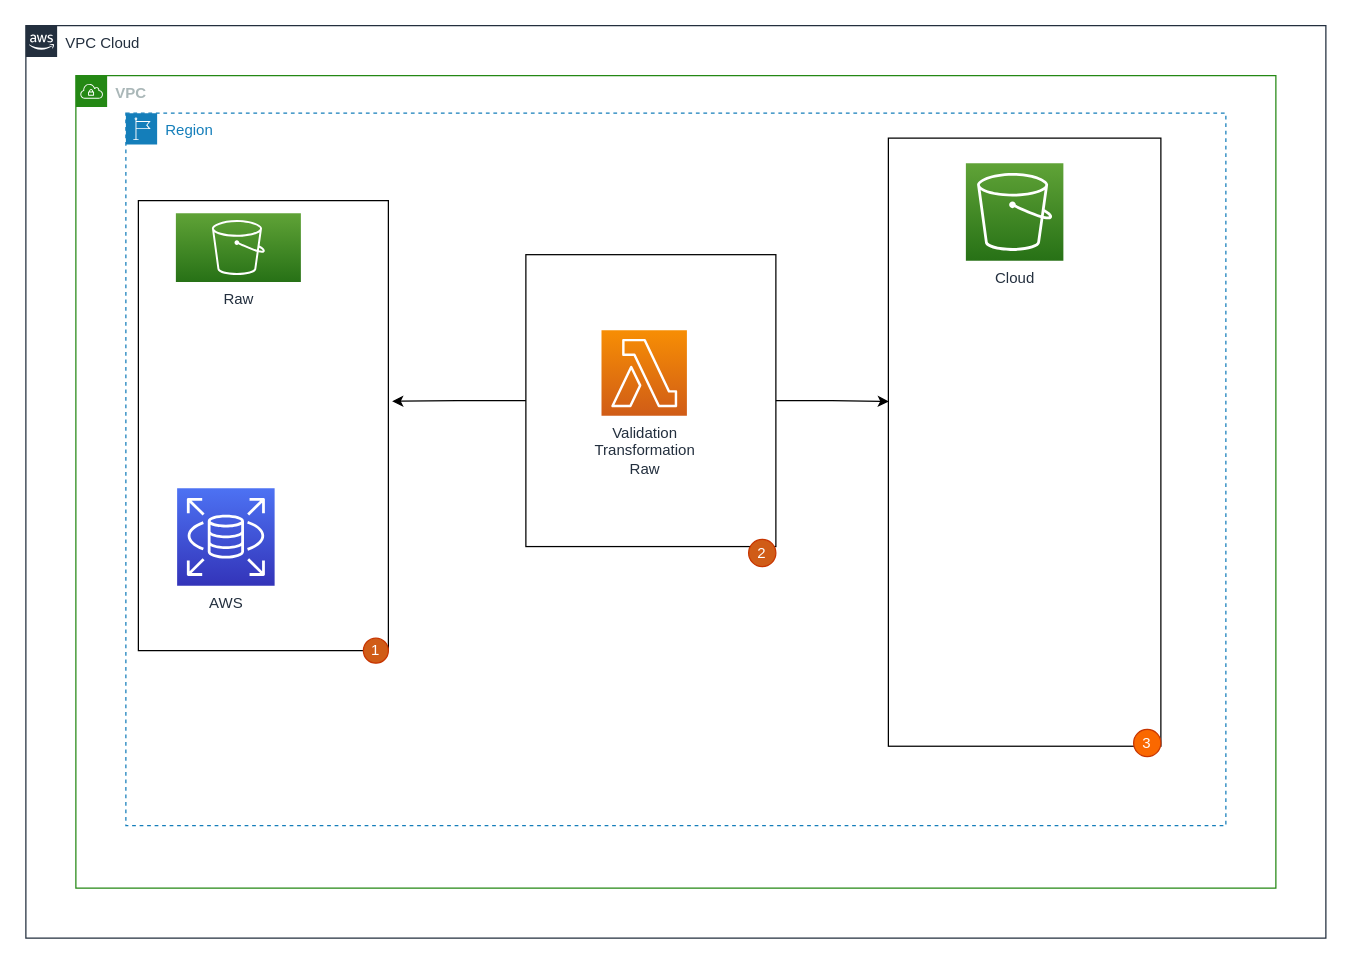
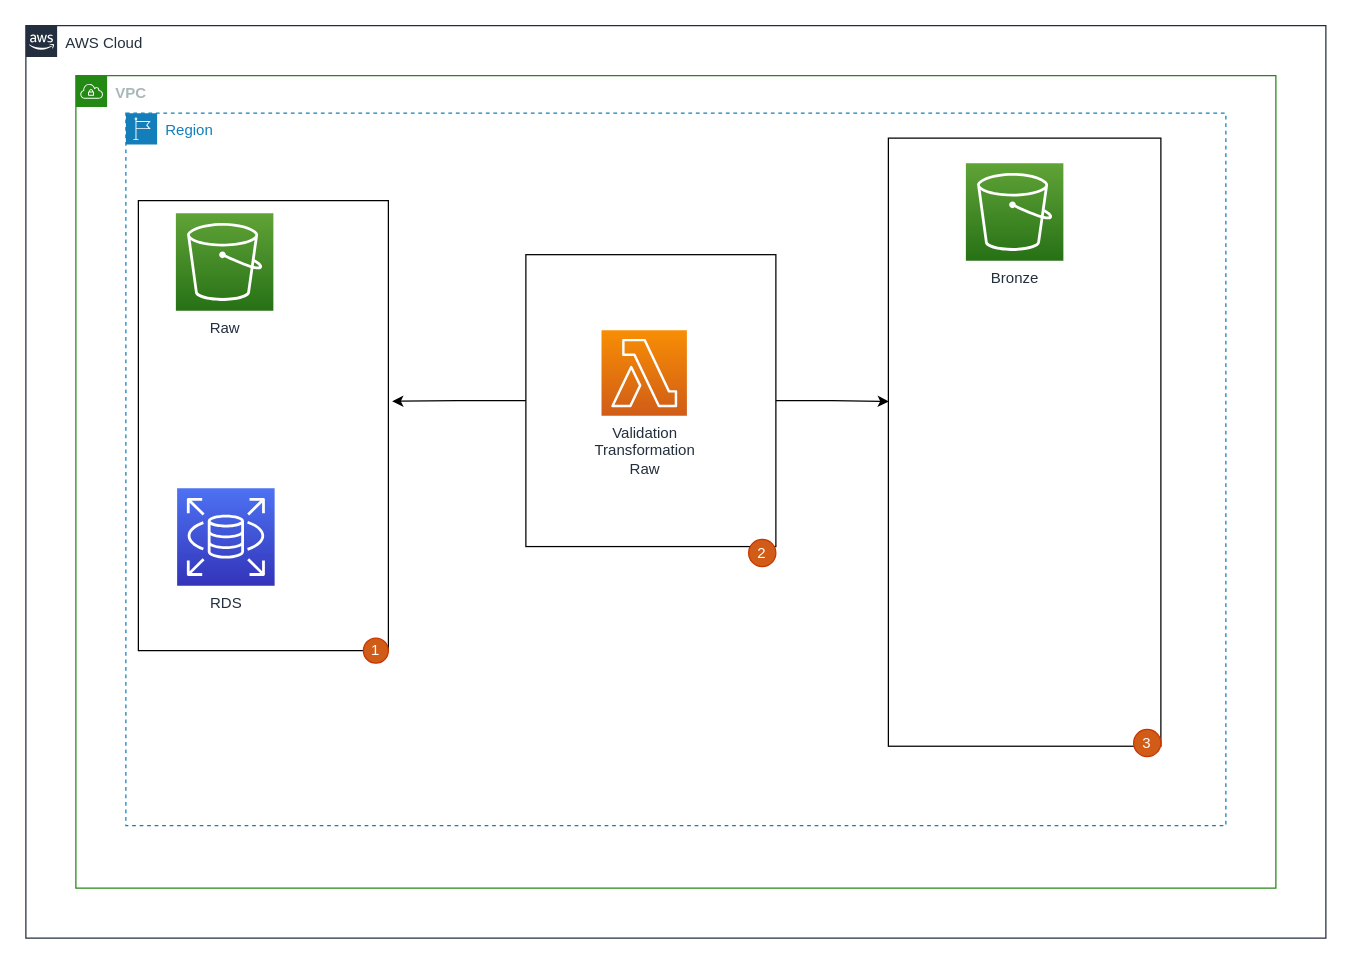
(100, 43) -> (100, 43)
(238, 248) -> (224, 262)
(1015, 278) -> (1015, 278)
(226, 603) -> (226, 603)
(1147, 743) -> (1147, 743)
